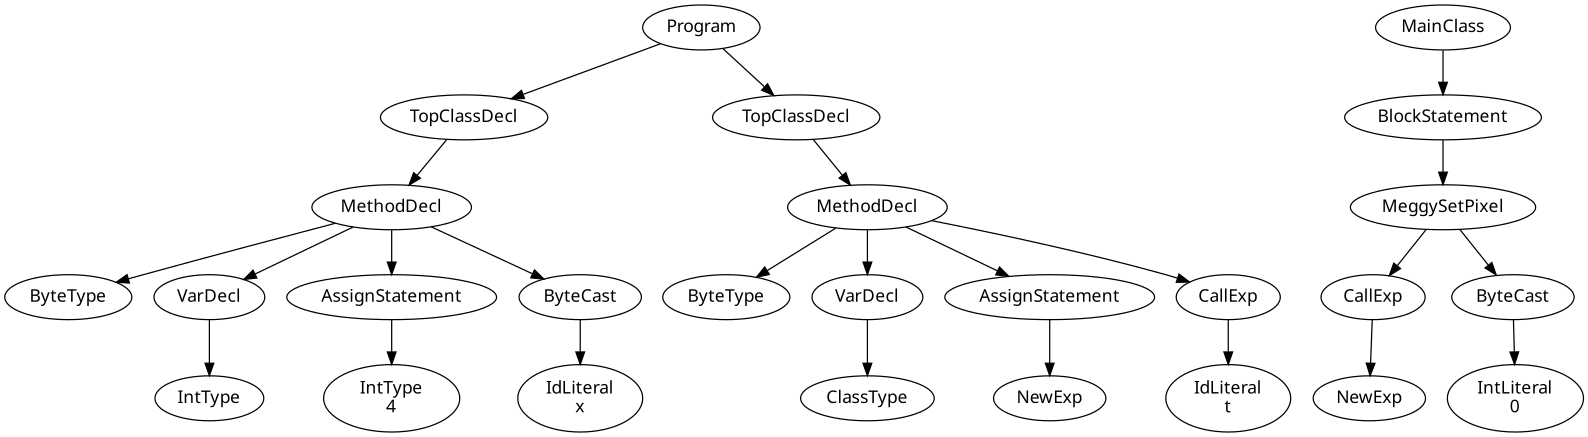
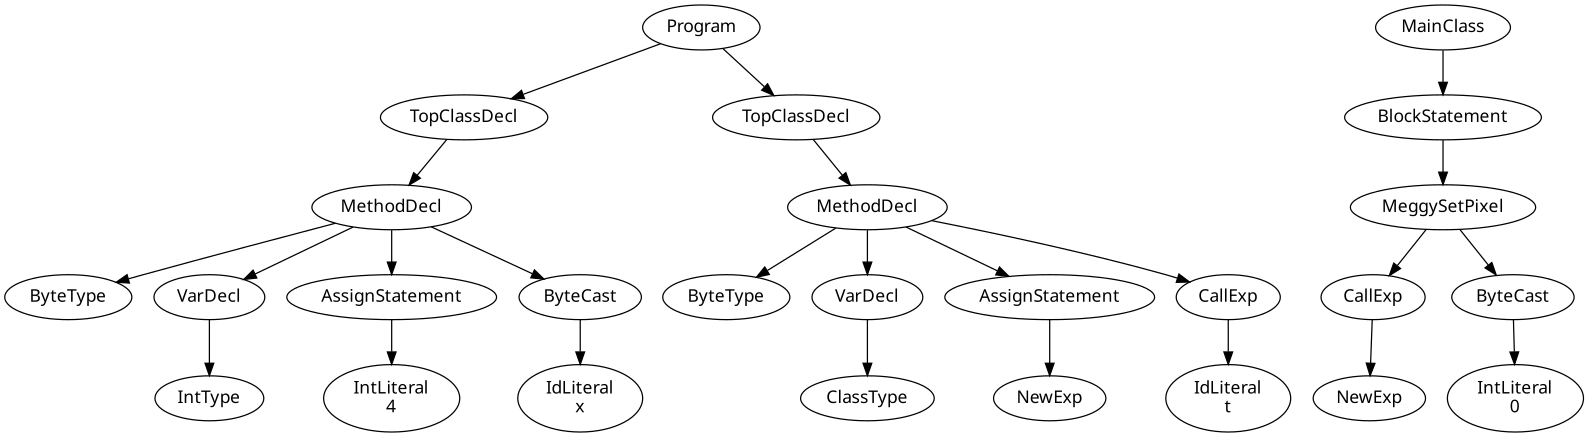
(392, 398) -> (392, 398)
